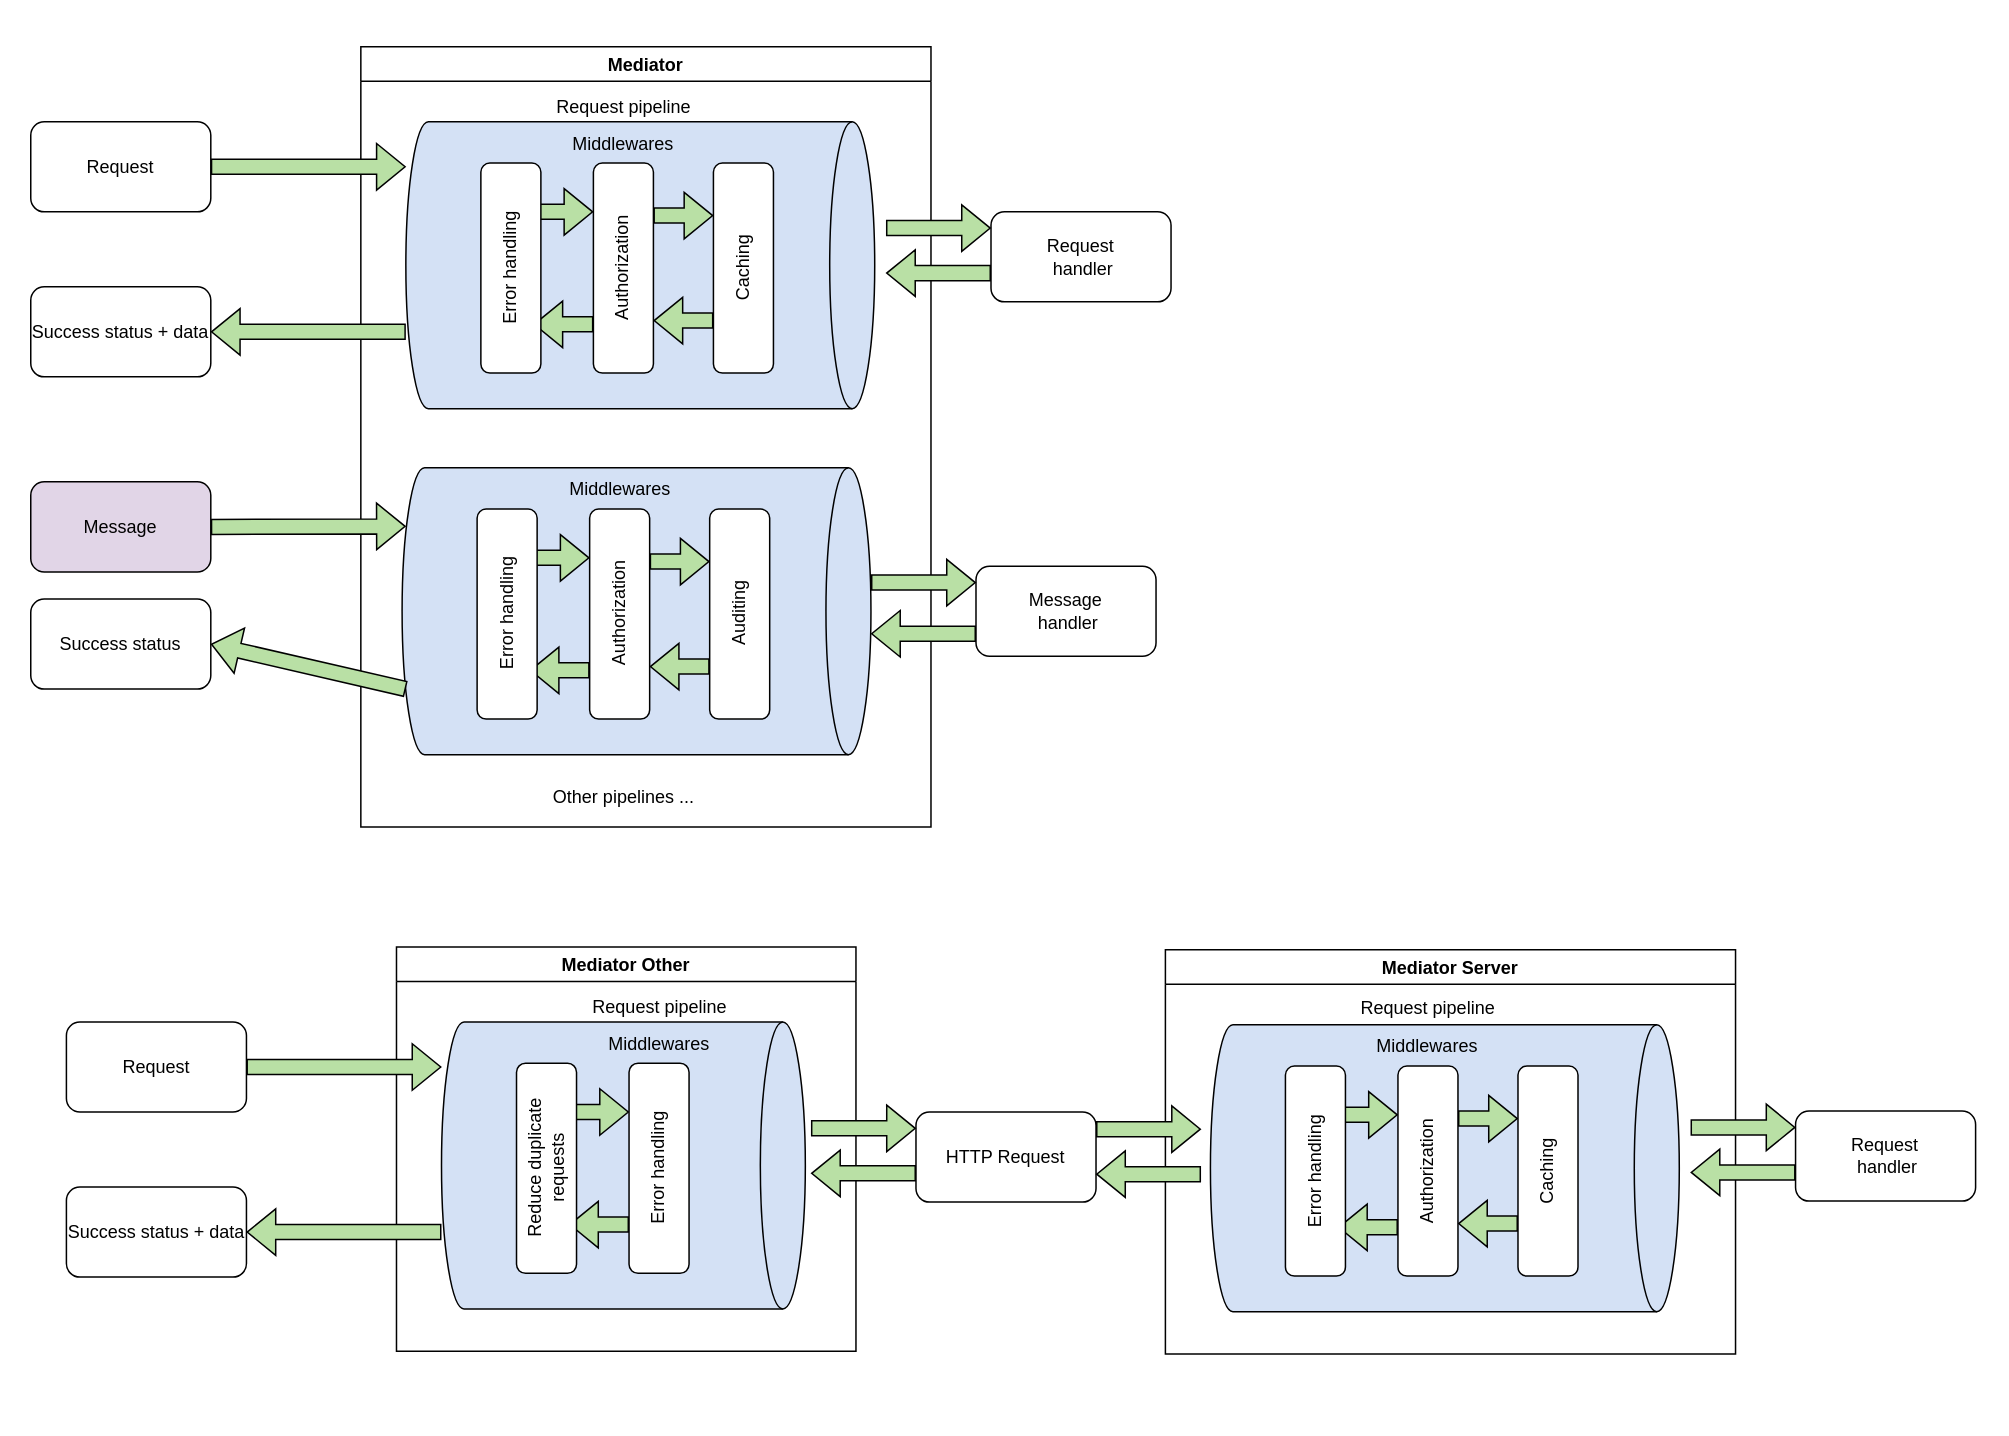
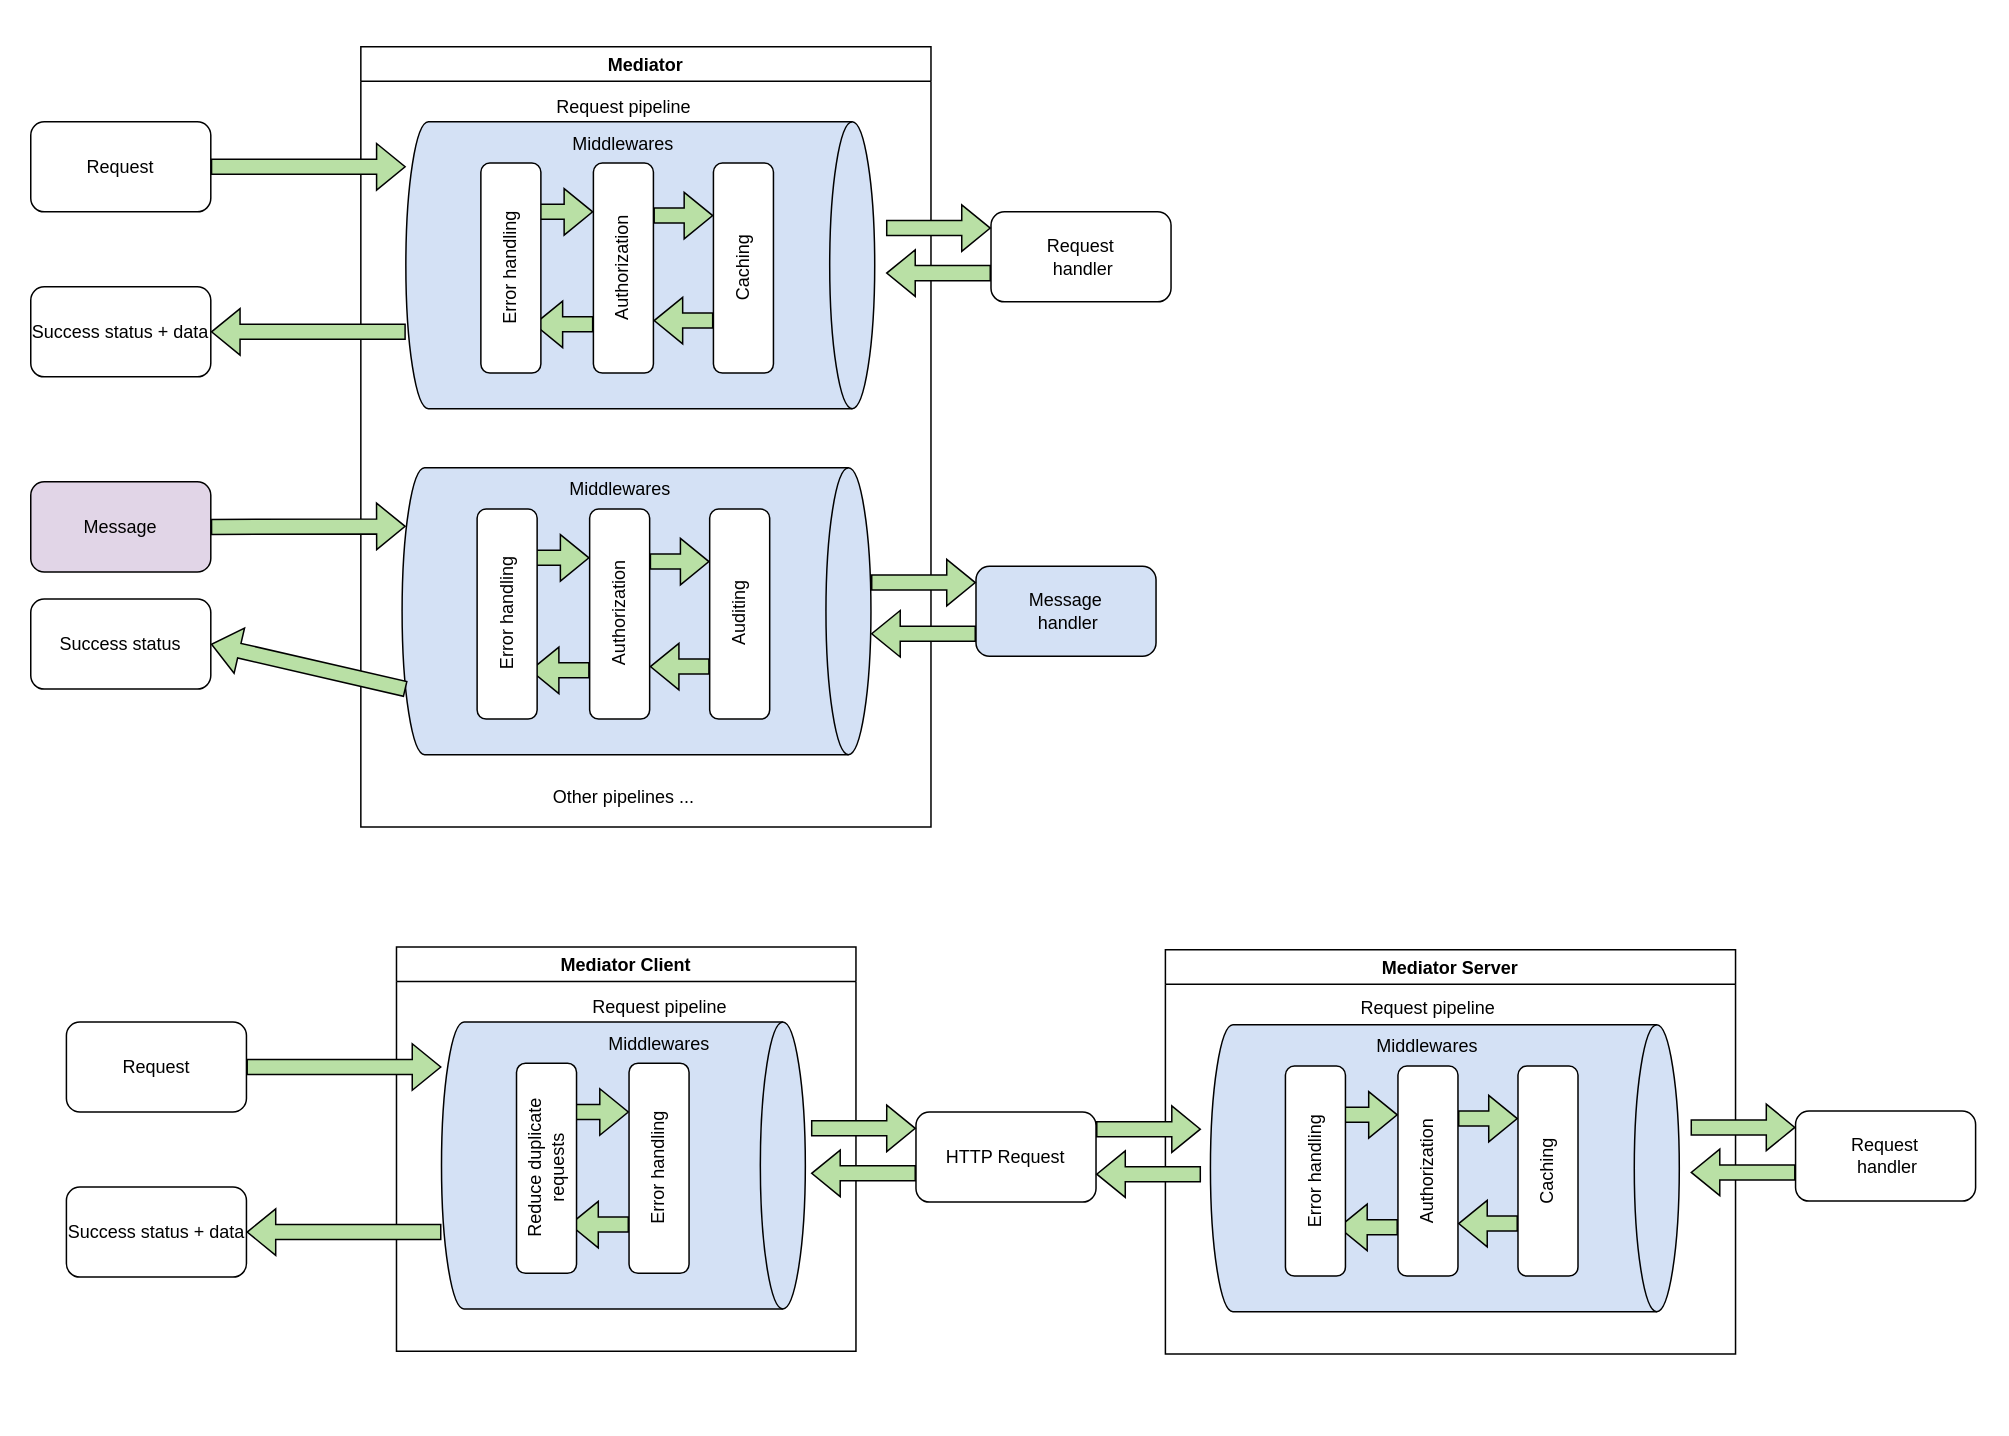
(1066, 611) -> (1066, 611)
(625, 965) -> (625, 965)
